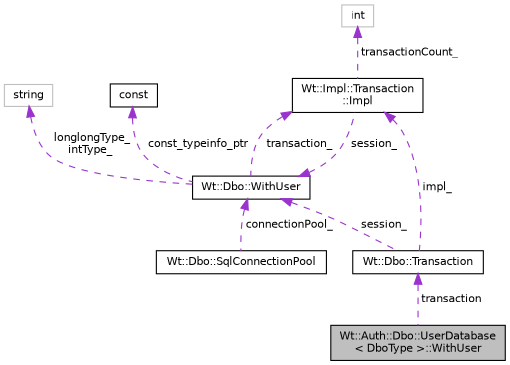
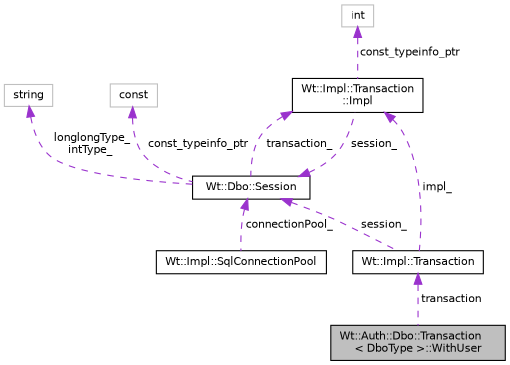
(408, 53) -> (408, 53)
(134, 95) -> (134, 95)
(251, 188) -> (251, 188)
(241, 262) -> (241, 262)
(418, 262) -> (418, 262)
(418, 343) -> (418, 343)
